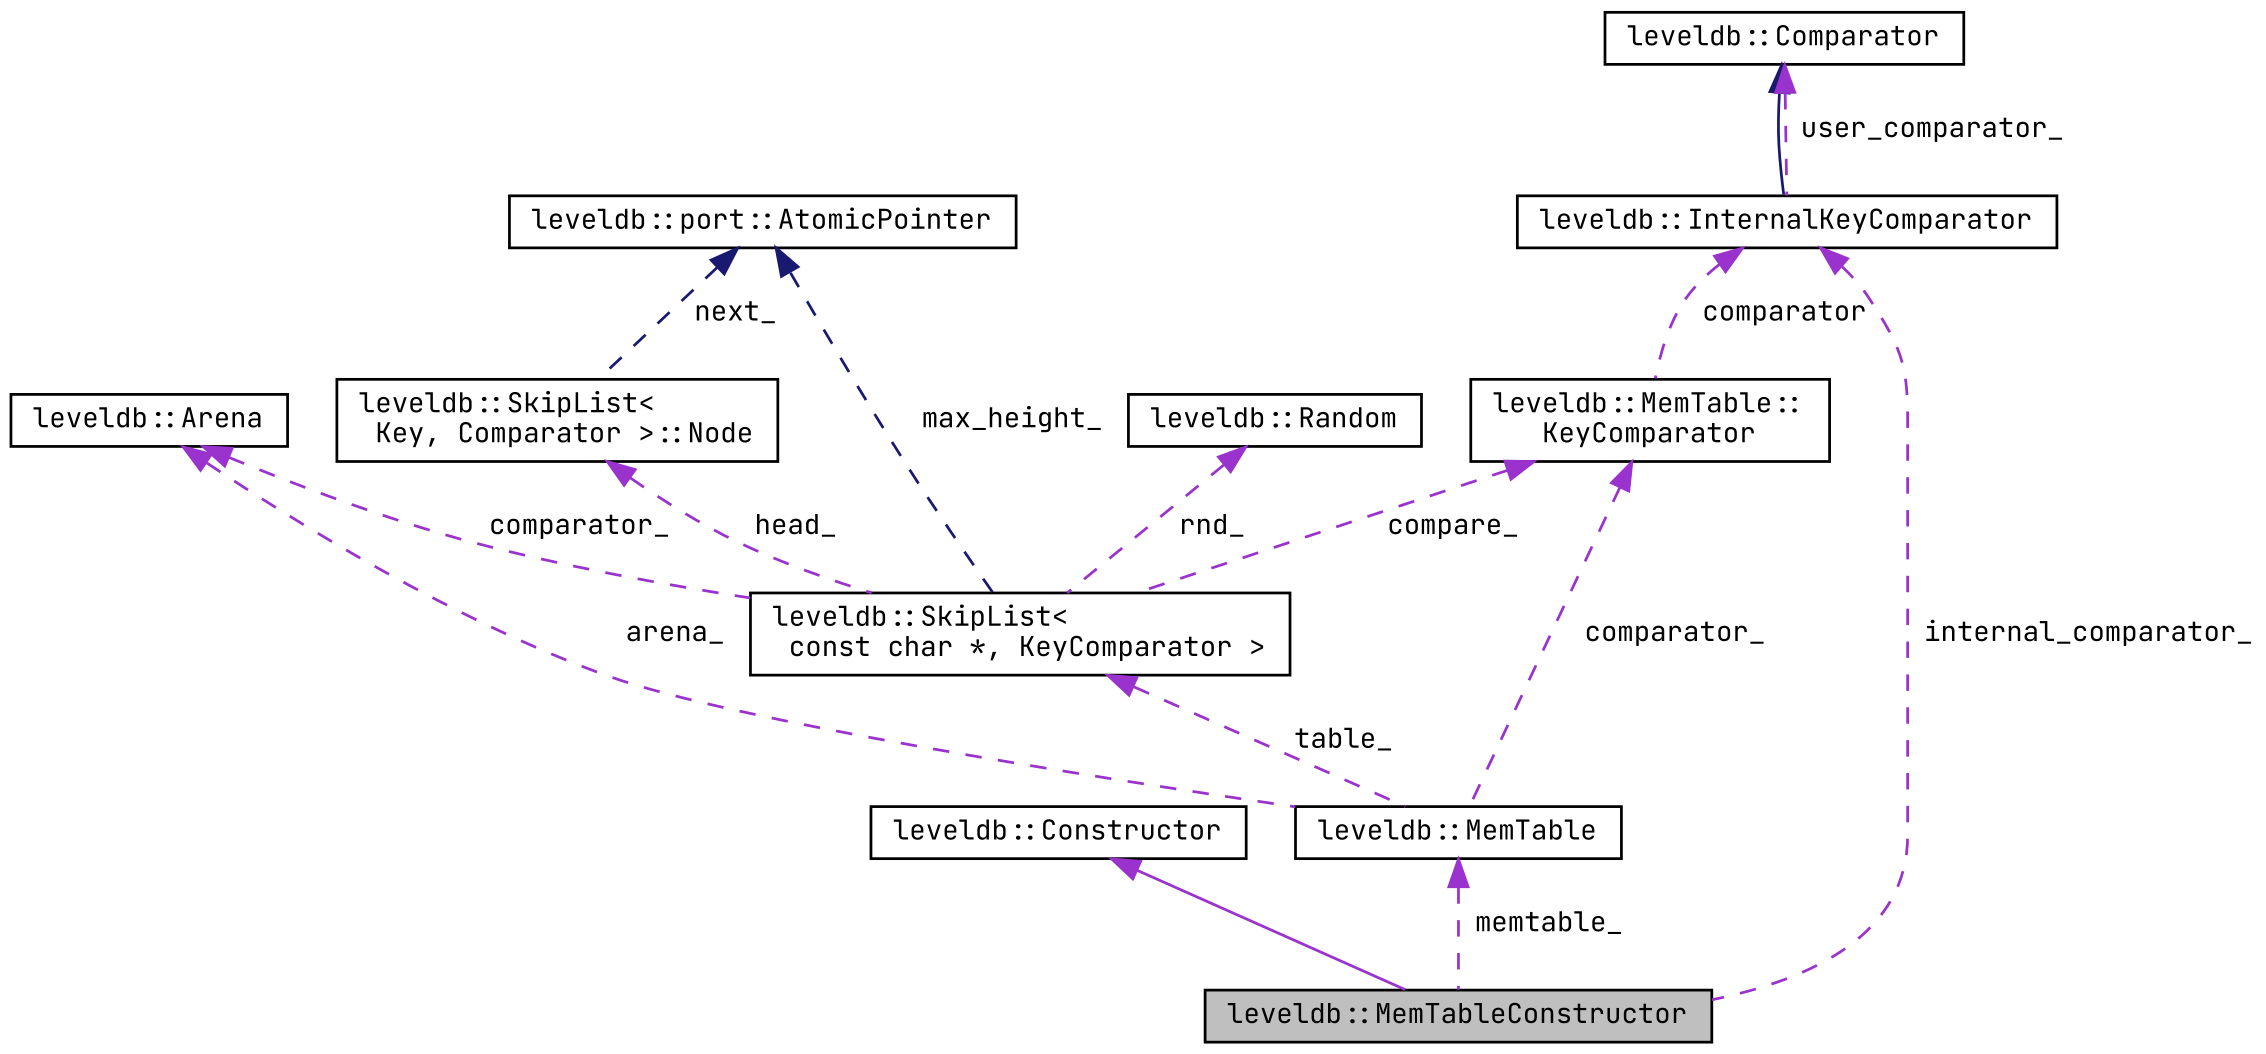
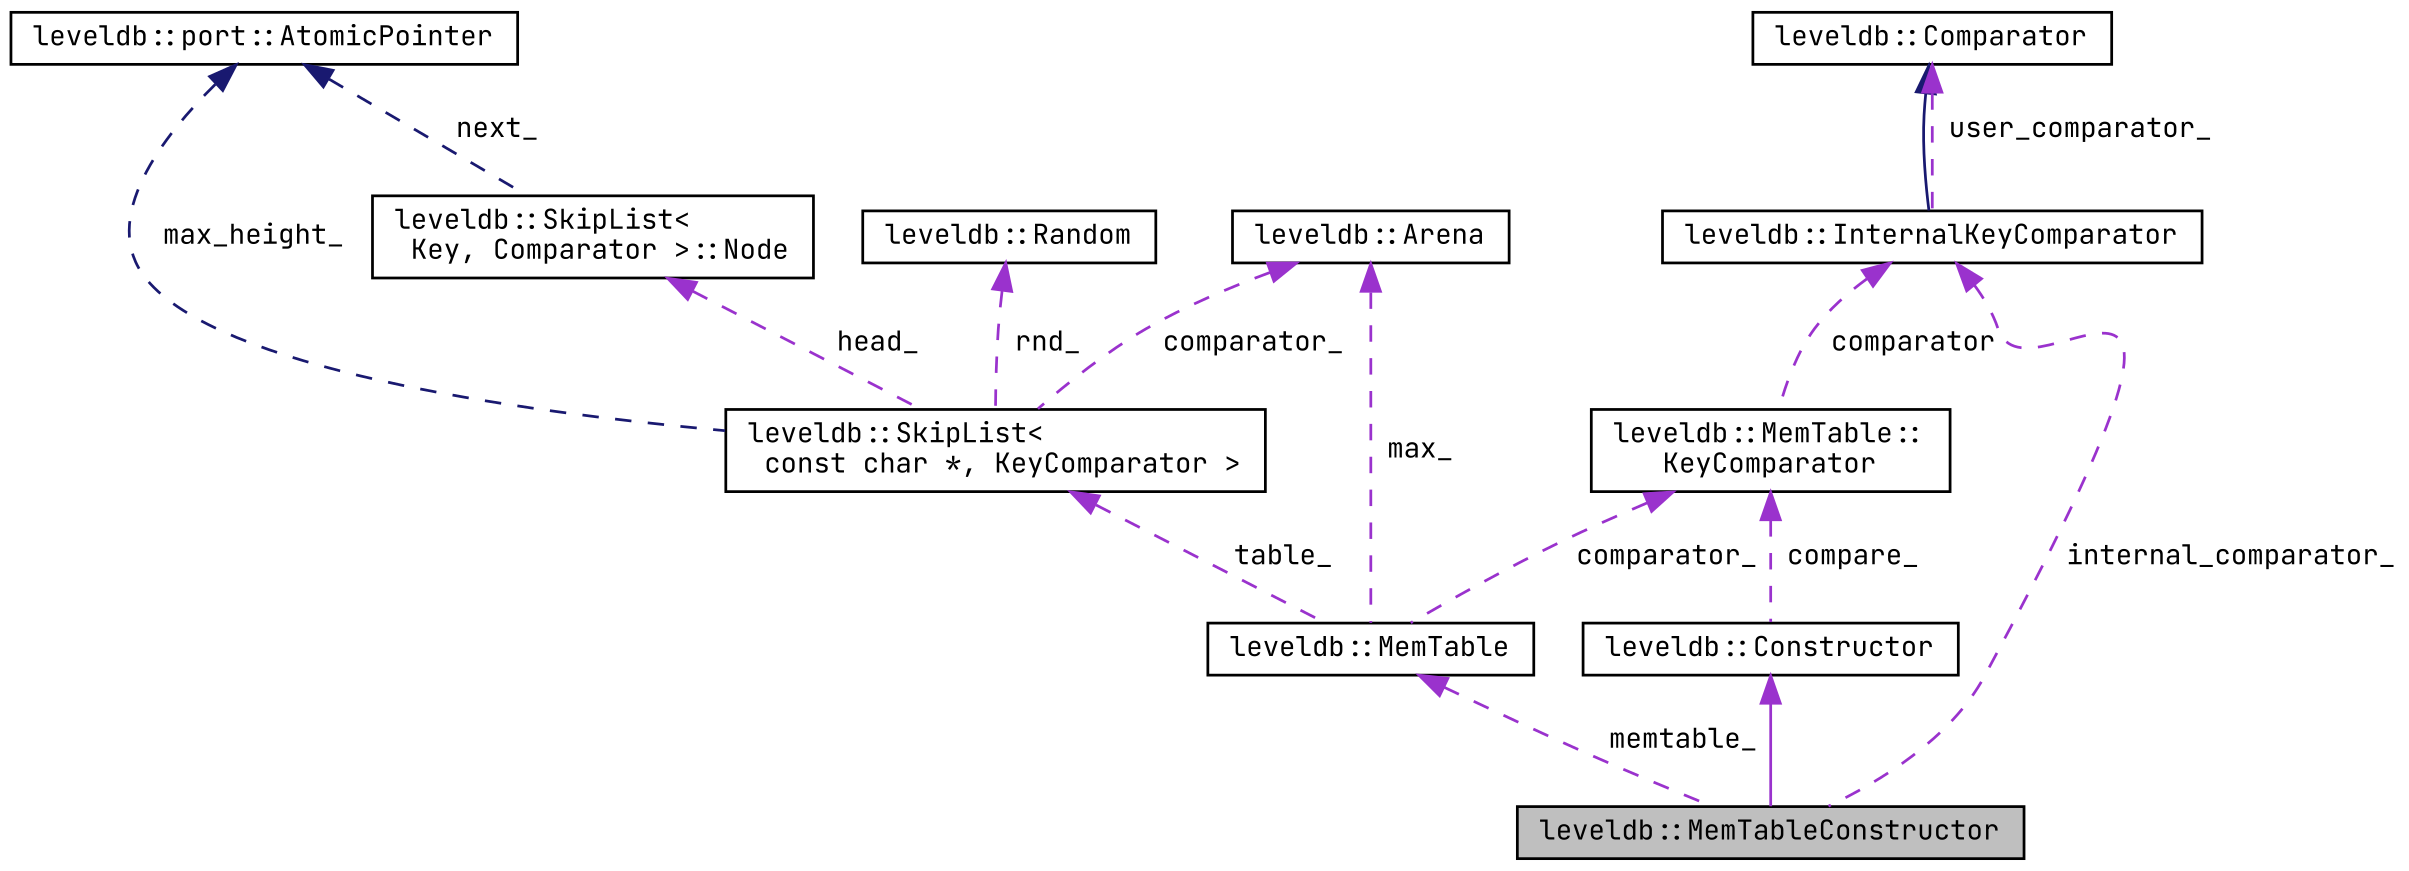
(1322, 531) -> (1771, 571)
(668, 634) -> (1413, 451)
